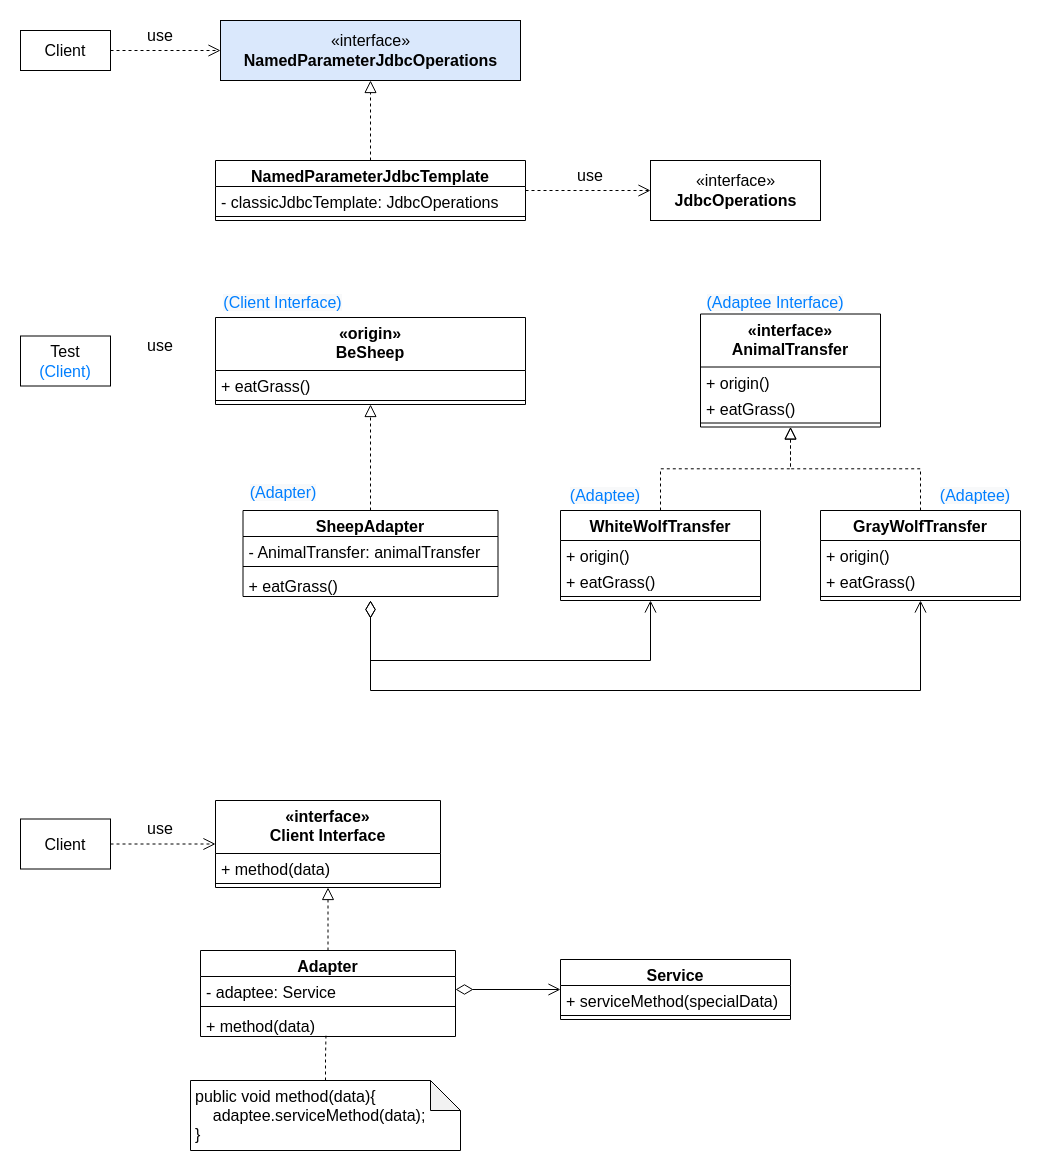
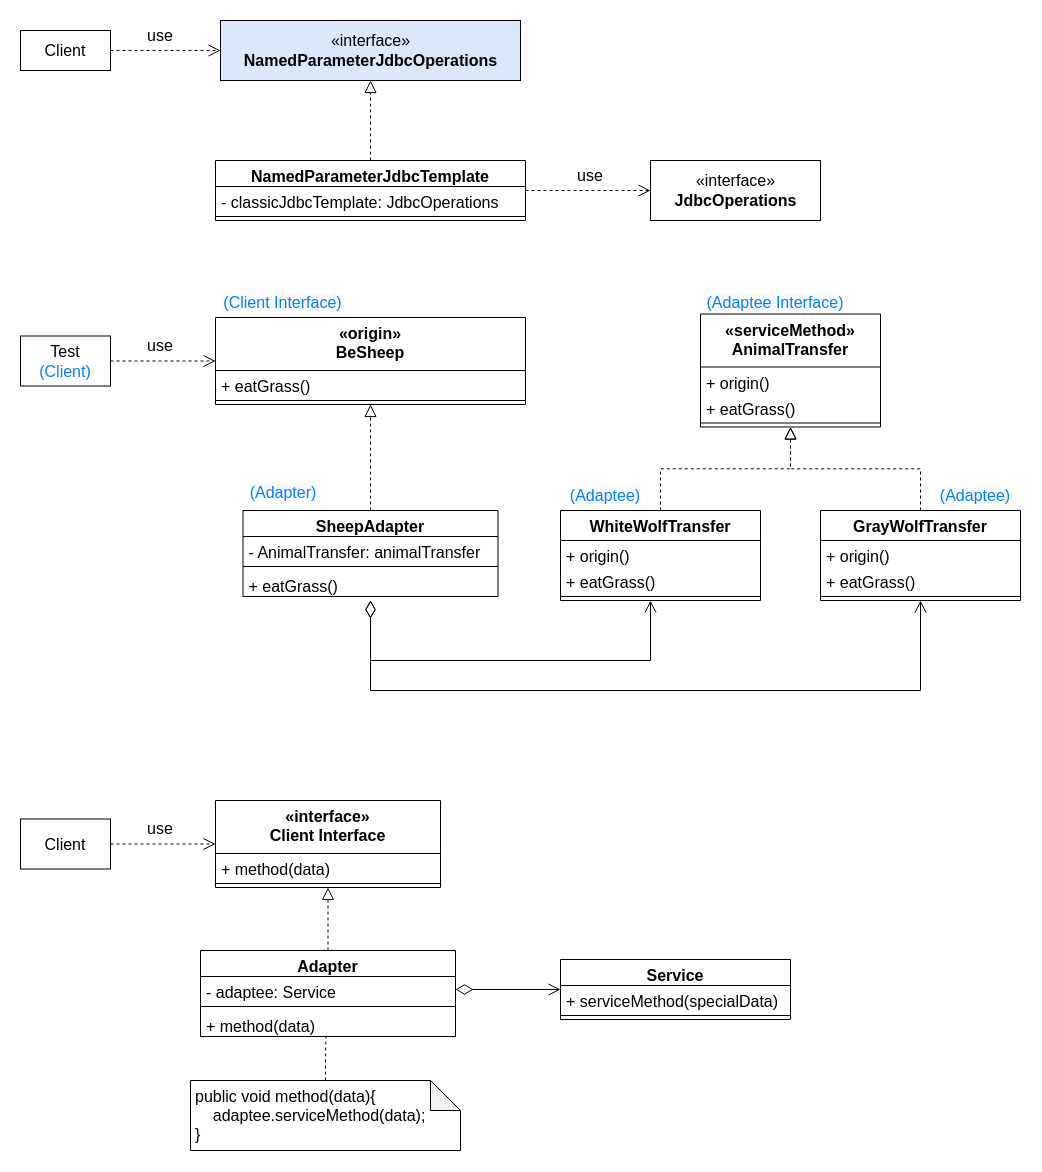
(790, 330) -> (790, 330)
none -> (162, 361)
